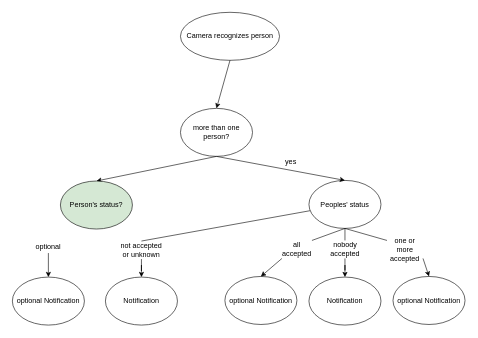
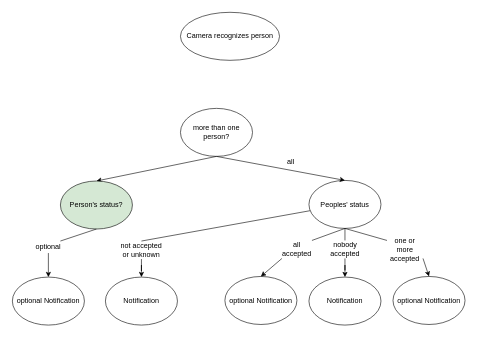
(224, 82) -> none
(291, 162) -> (291, 162)
none -> (79, 235)
